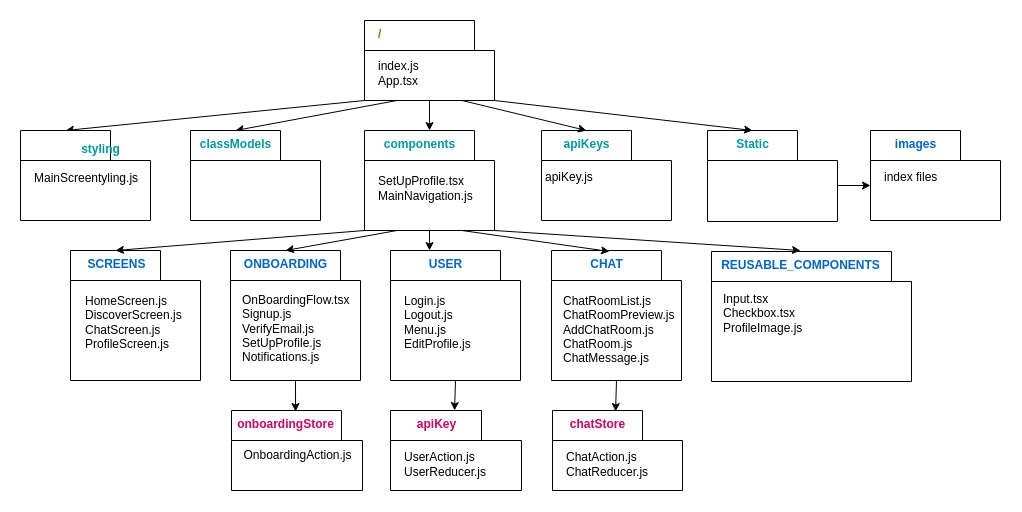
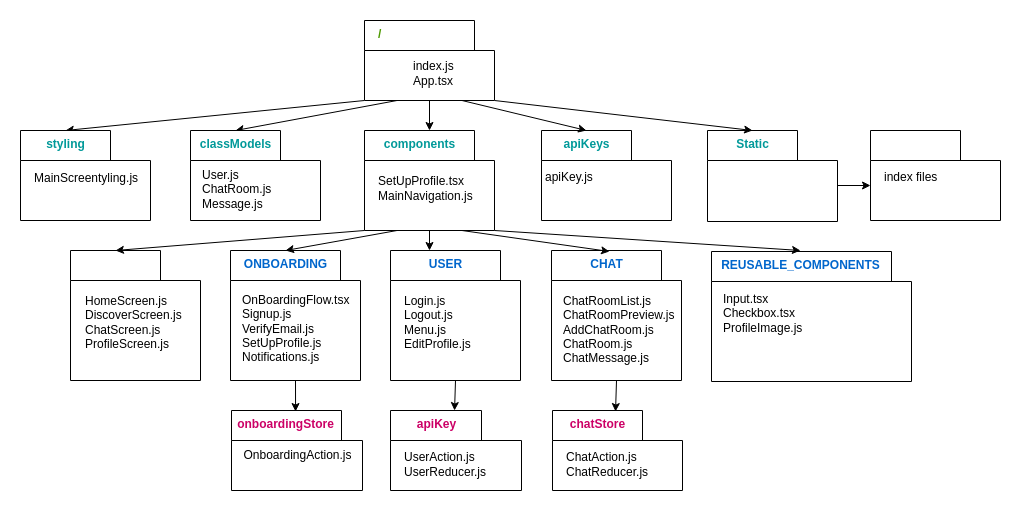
(407, 74) -> (442, 74)
(915, 145) -> none
(100, 150) -> (65, 145)
none -> (241, 190)
(116, 265) -> none
